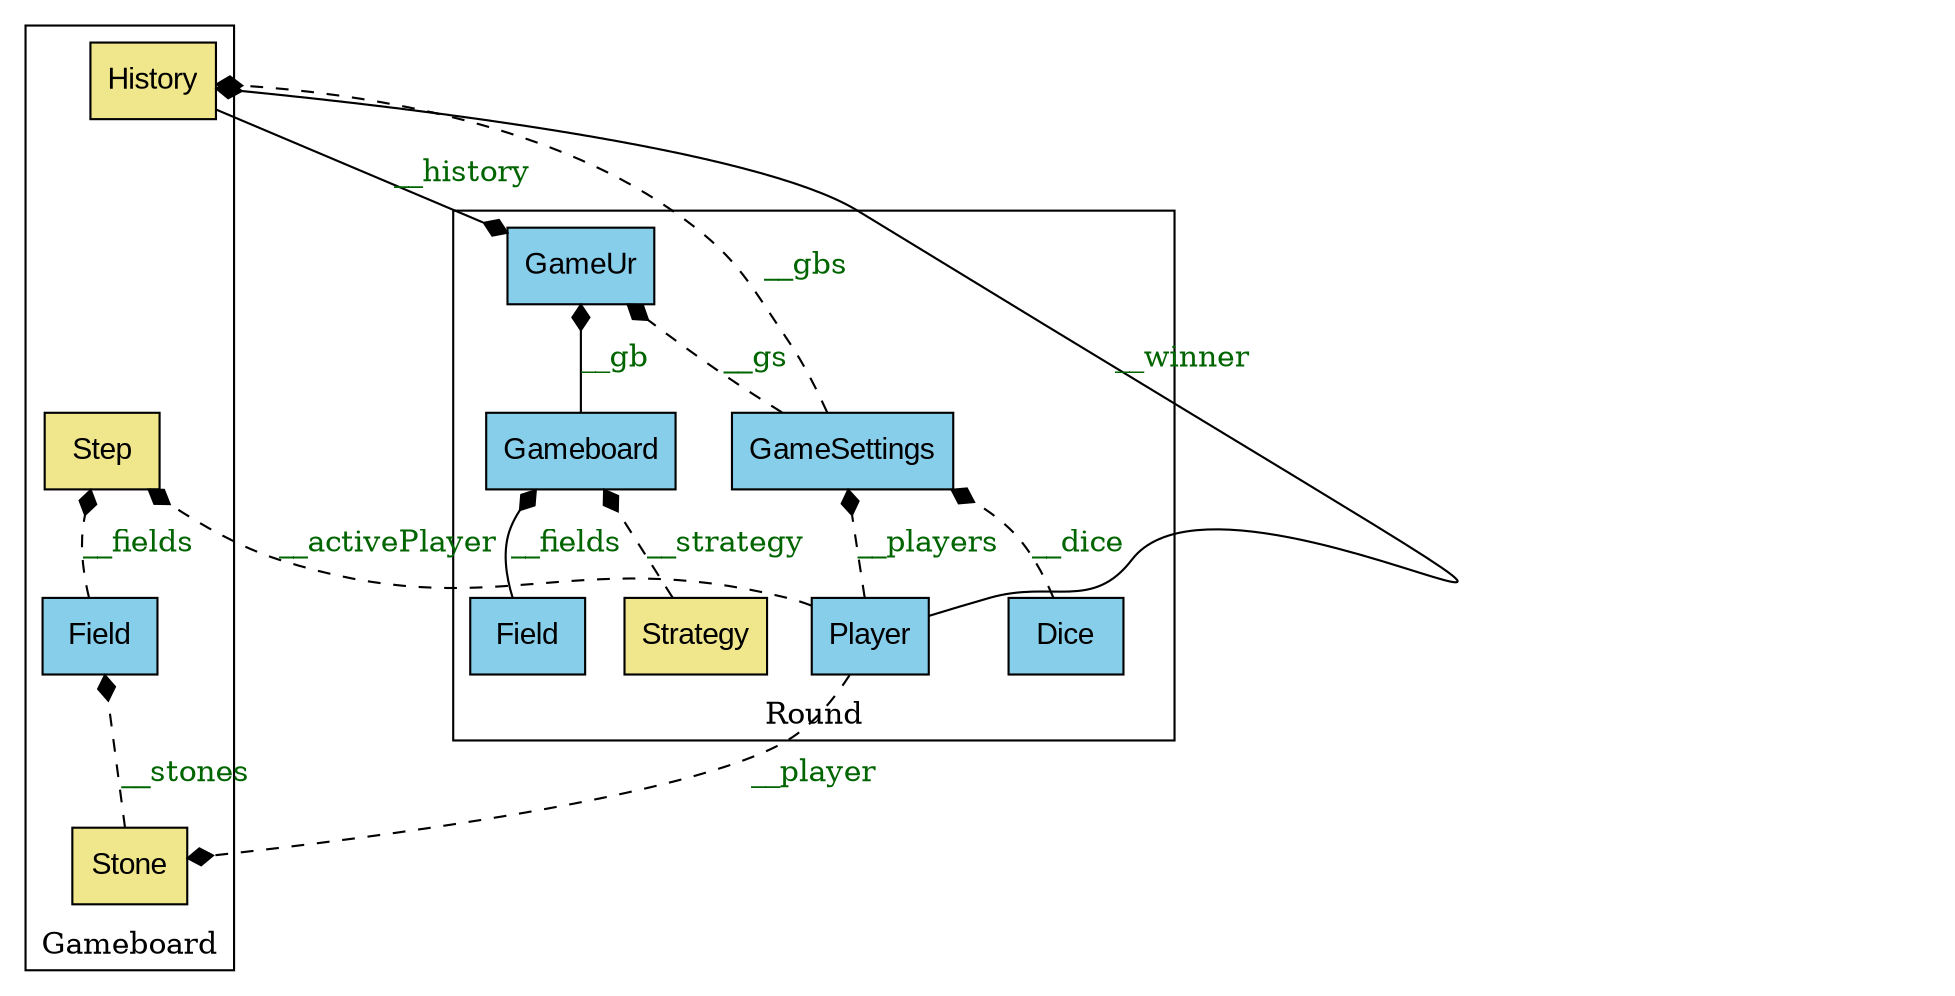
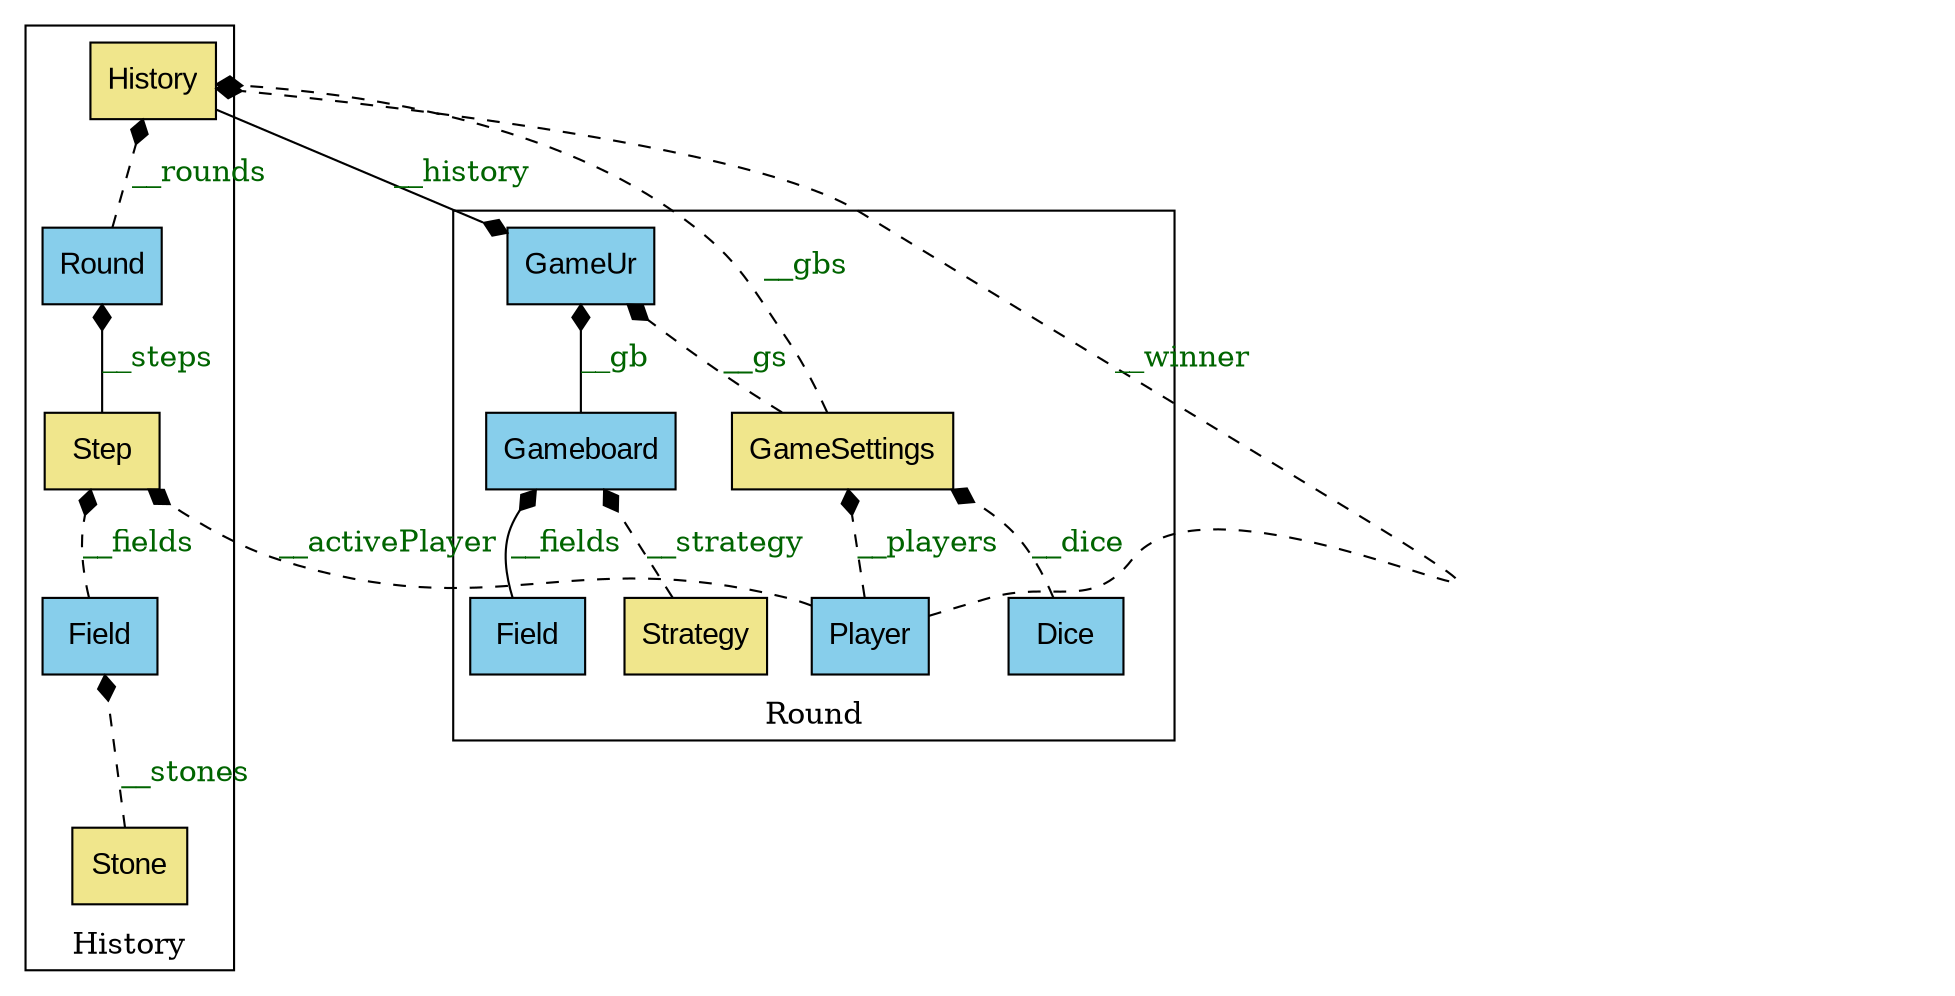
none -> (102, 266)
(1122, 371) -> (1122, 371)
(843, 451) -> (843, 451)
(549, 808) -> none
(130, 946) -> (130, 946)
